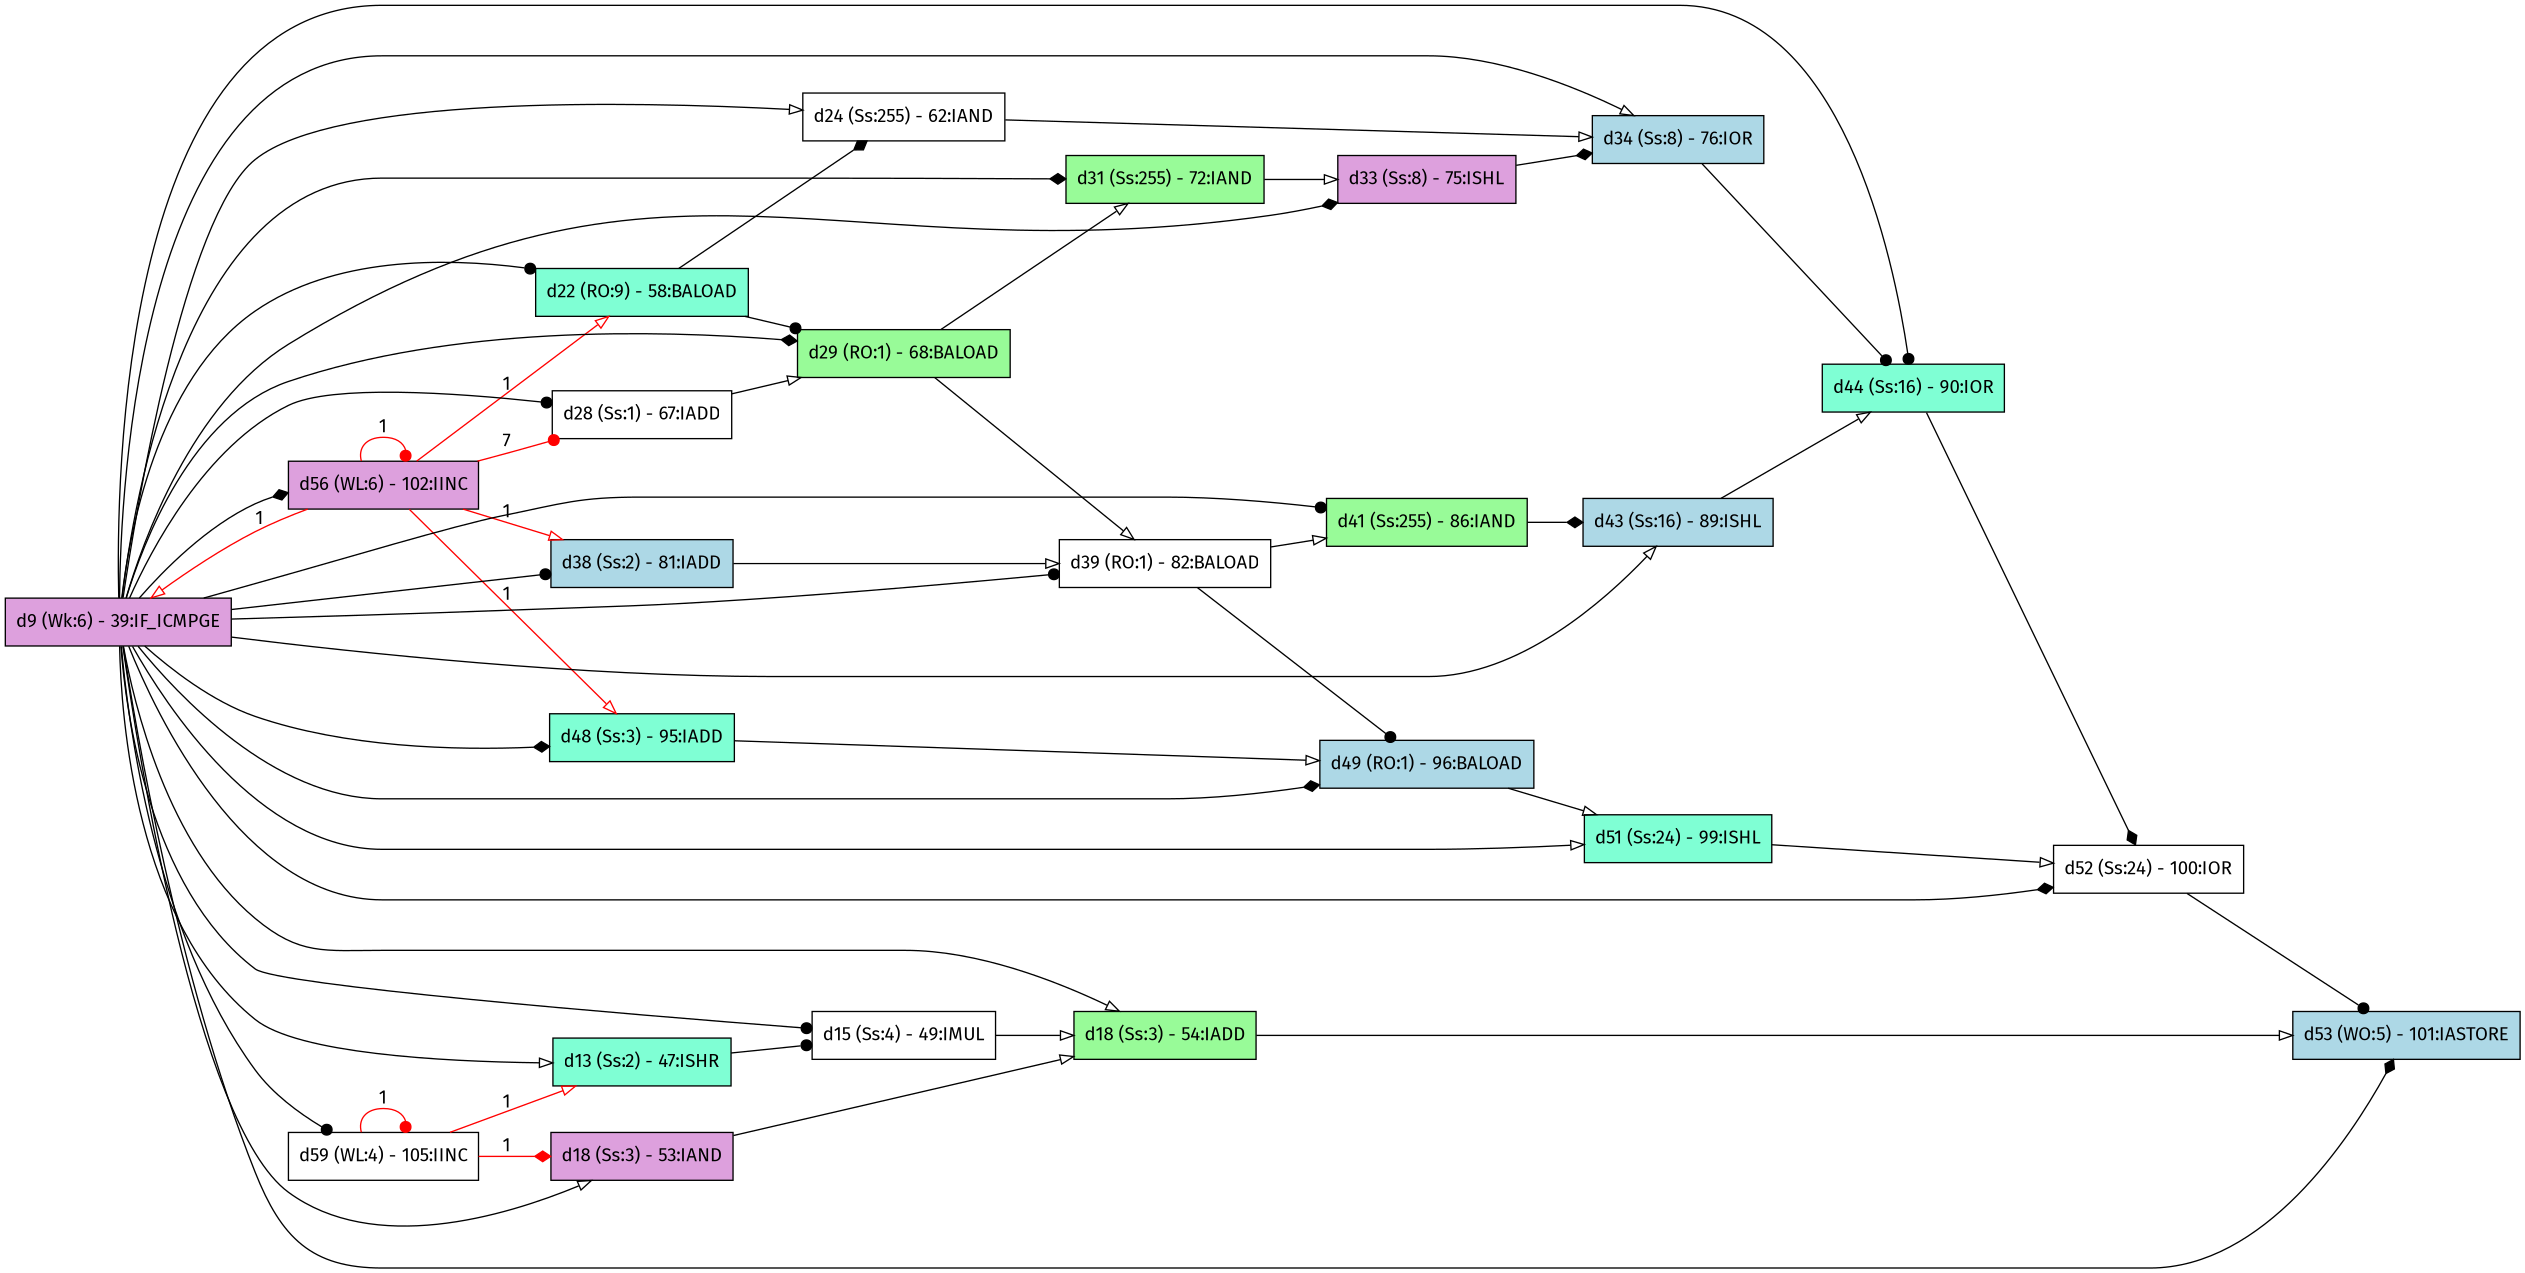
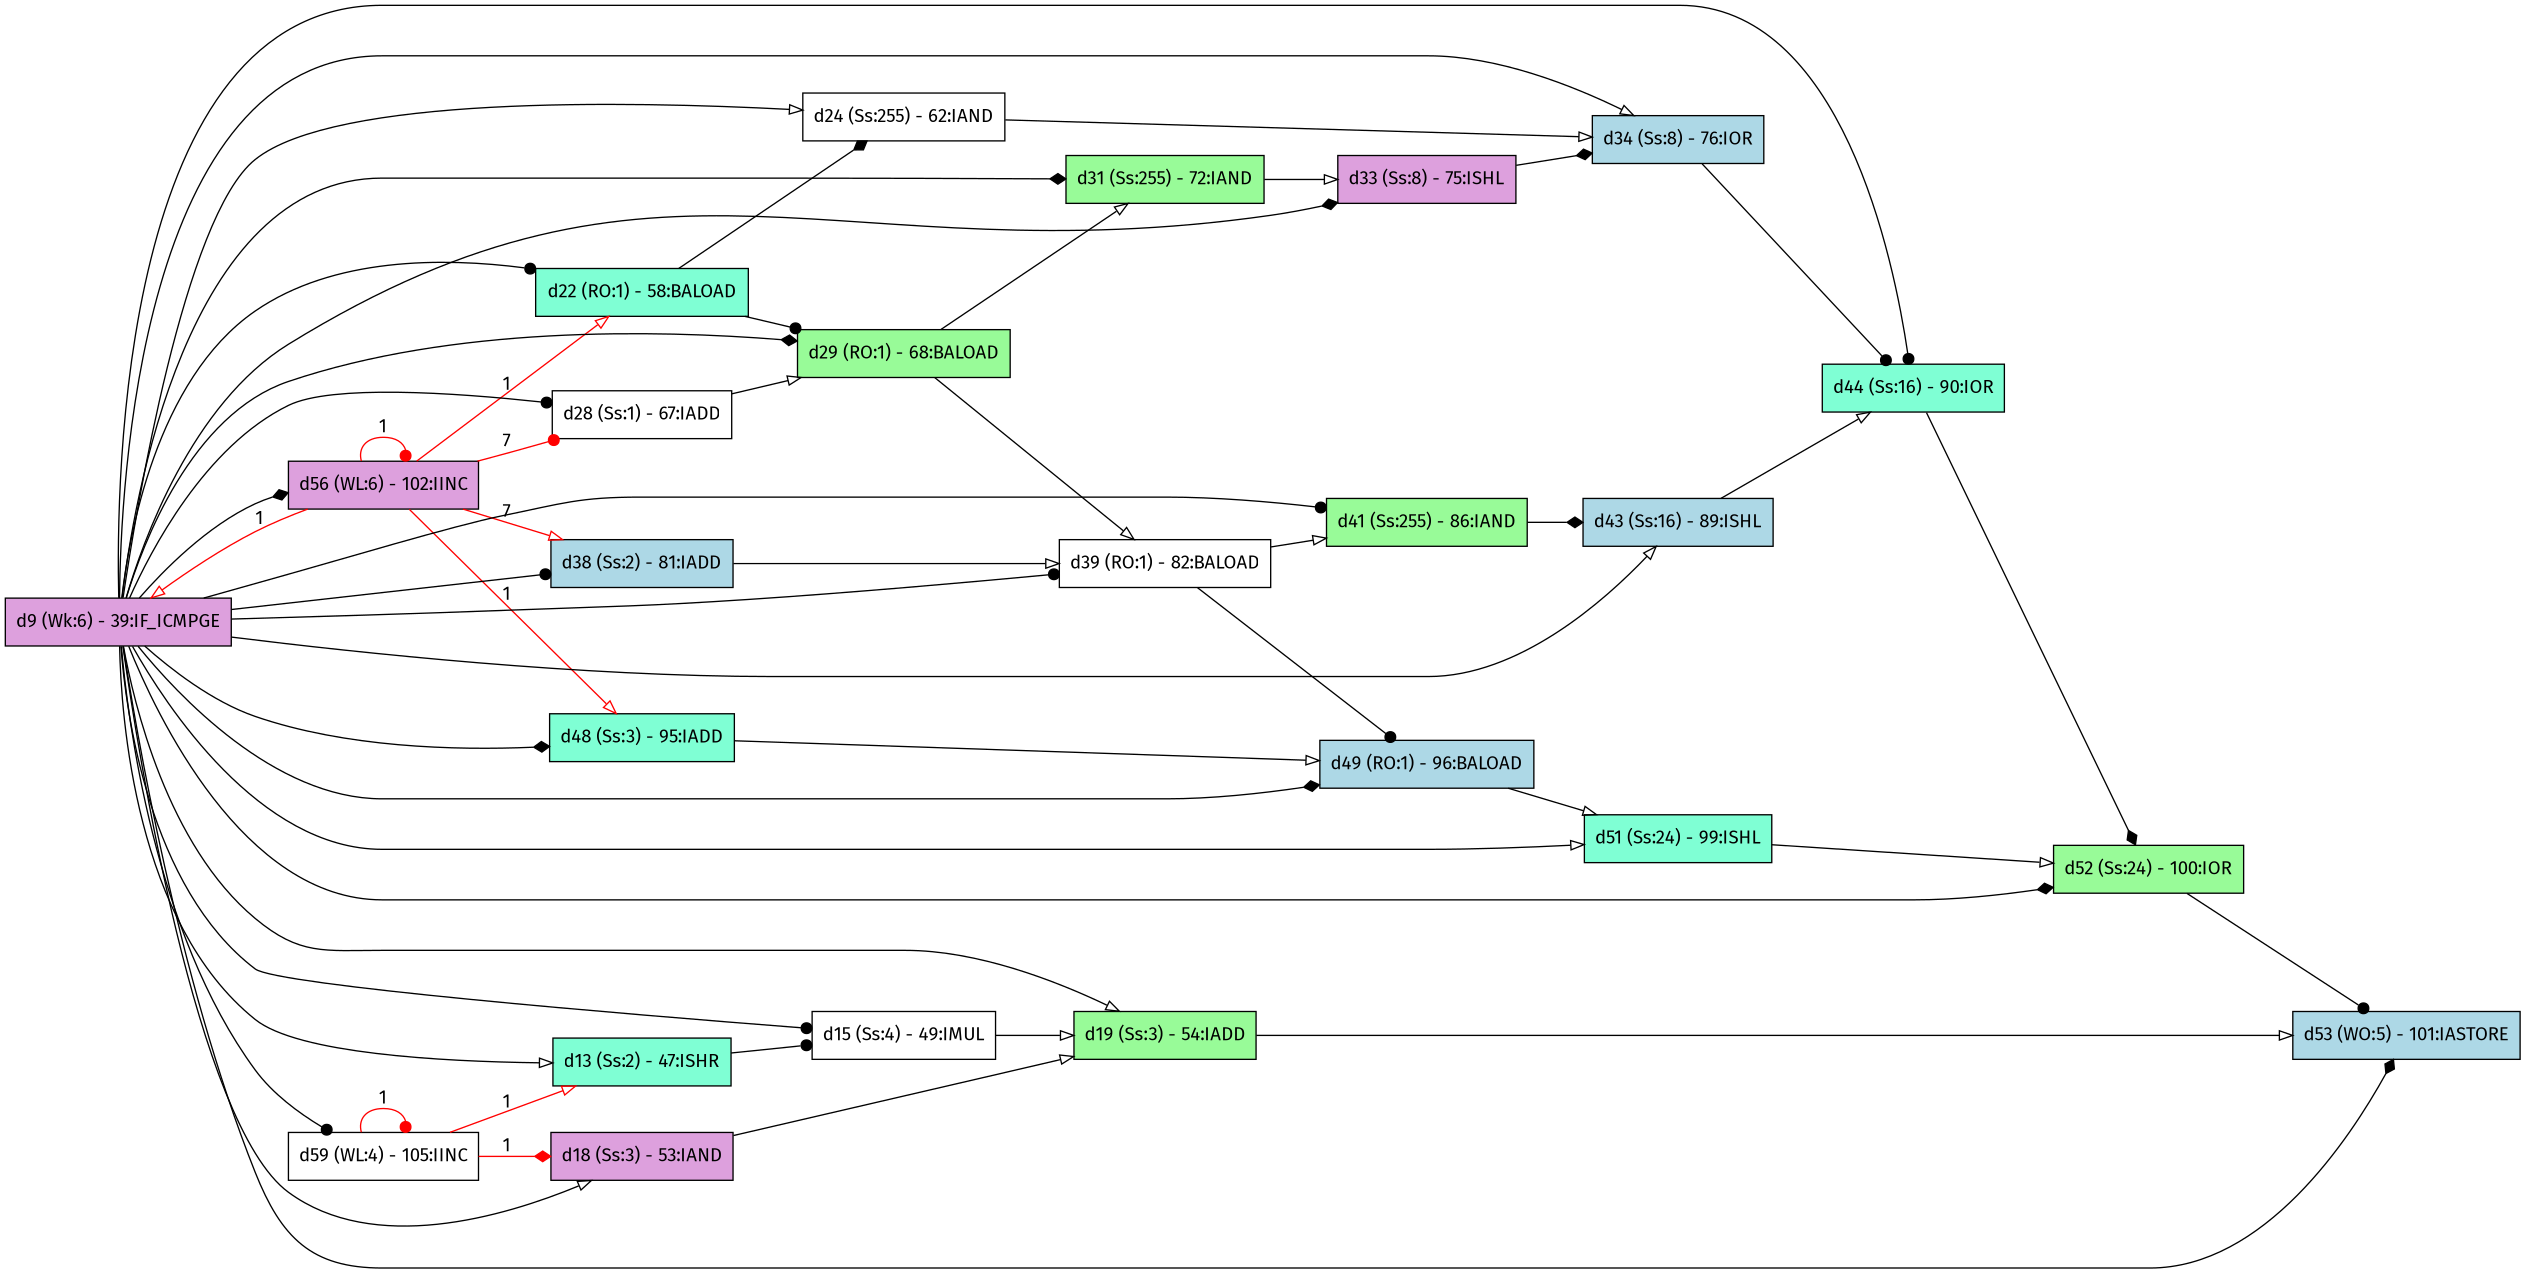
(642, 292) -> (642, 292)
(507, 512) -> (507, 512)
(2149, 869) -> (2149, 869)
(1165, 1035) -> (1165, 1035)
